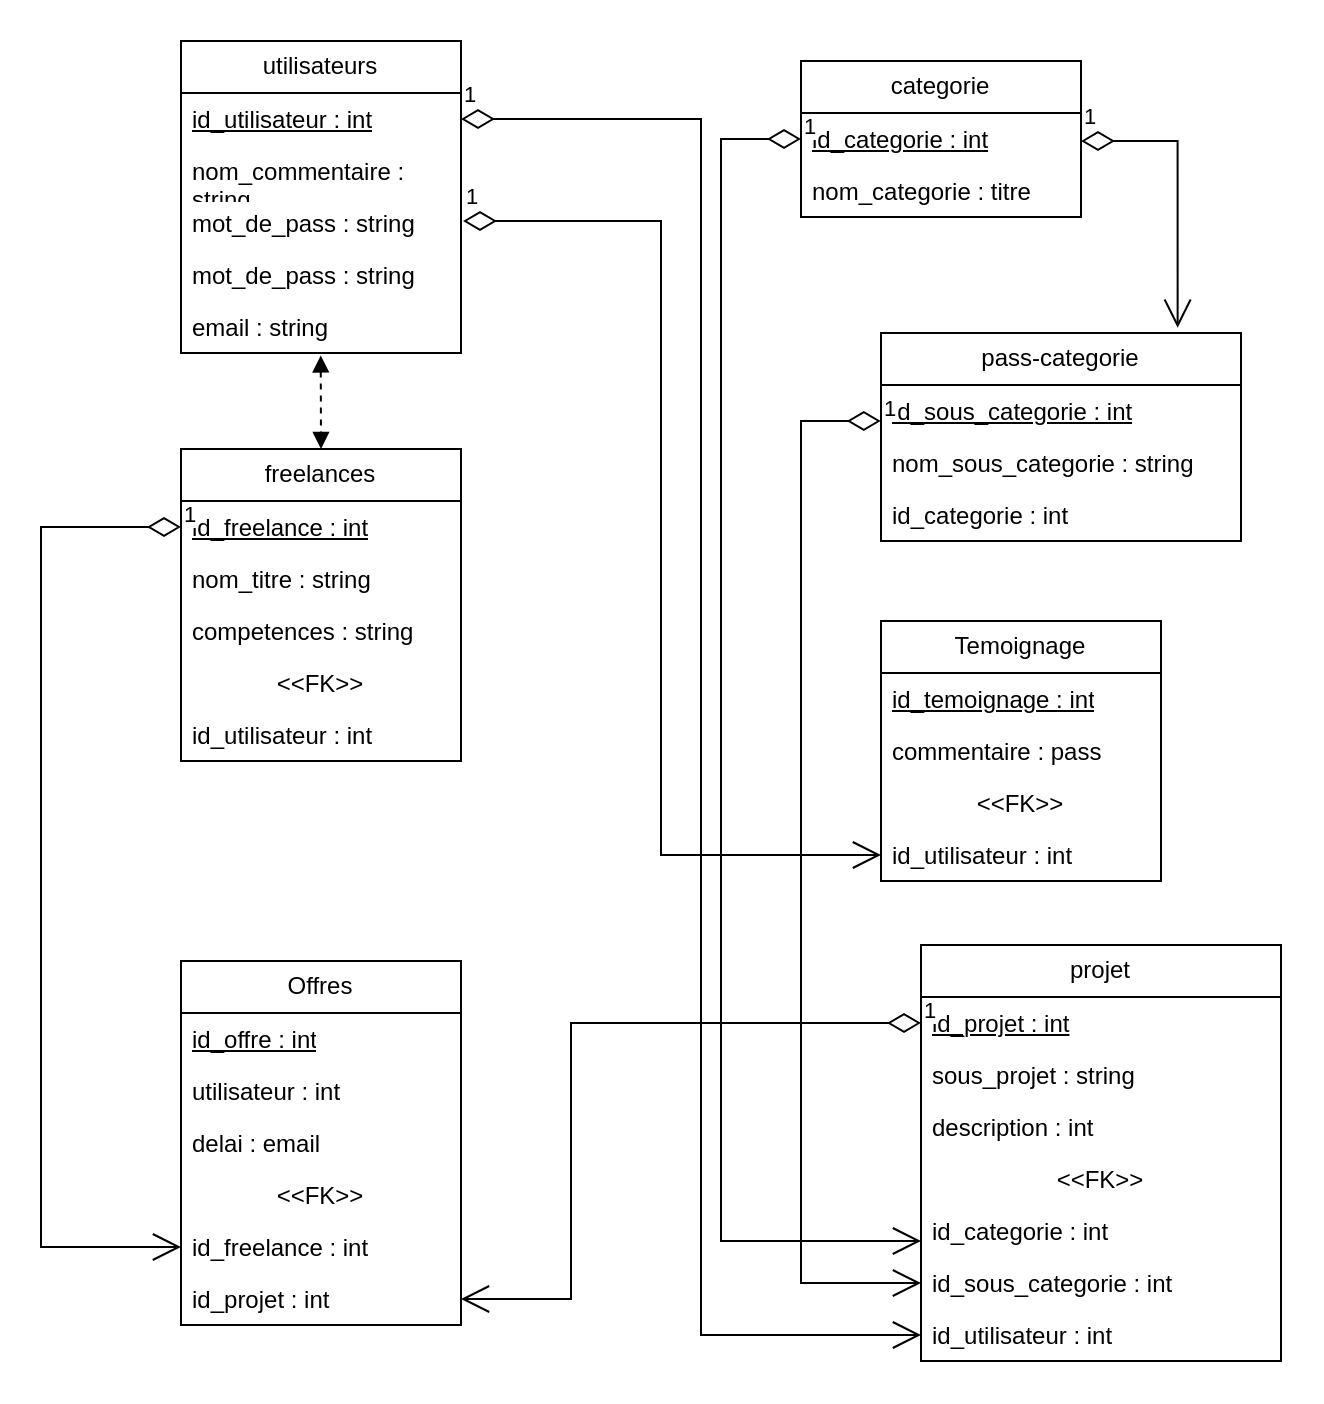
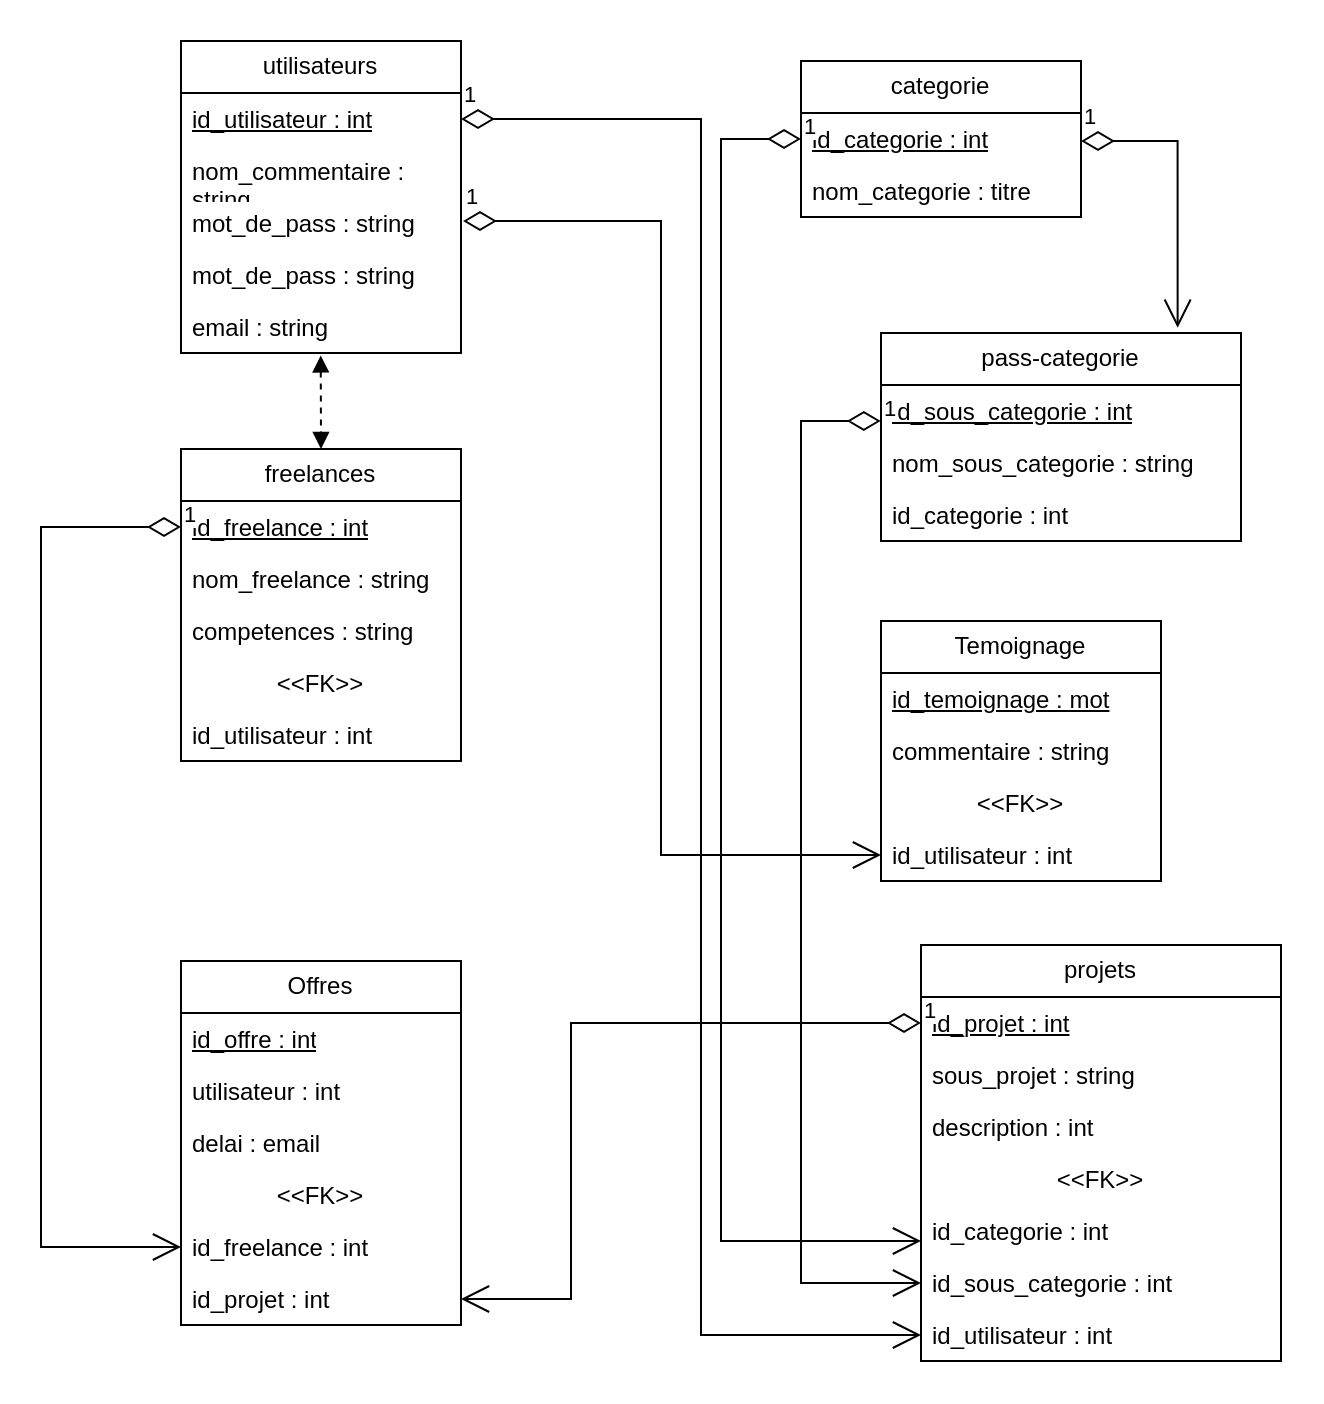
(298, 581) -> (323, 596)
(1002, 701) -> (1005, 701)
(1001, 753) -> (1012, 753)
(1101, 971) -> (1101, 971)
